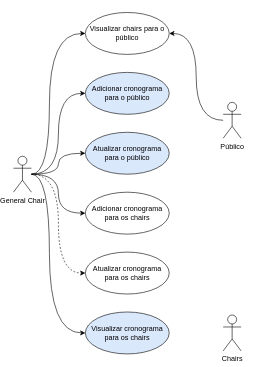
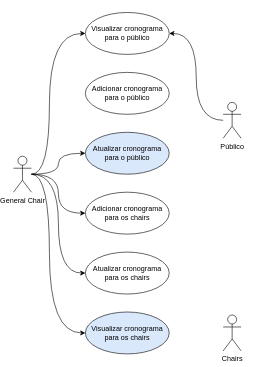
(128, 33) -> (128, 33)
(128, 93) -> (128, 93)
(59, 128) -> none
(59, 226) -> (59, 226)
